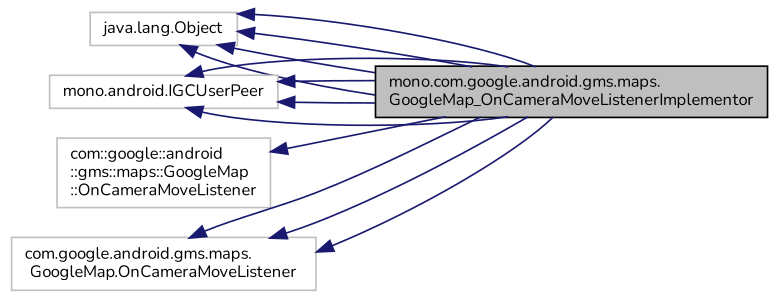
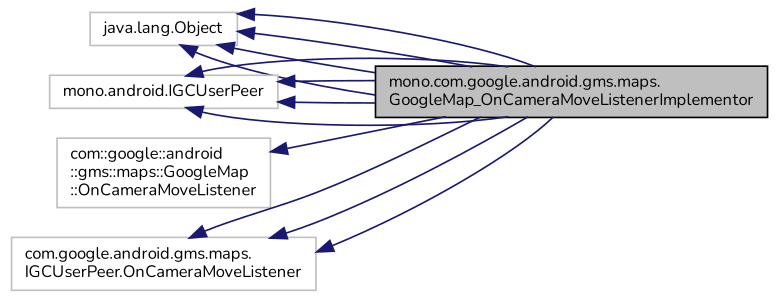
(164, 264) -> (164, 264)
